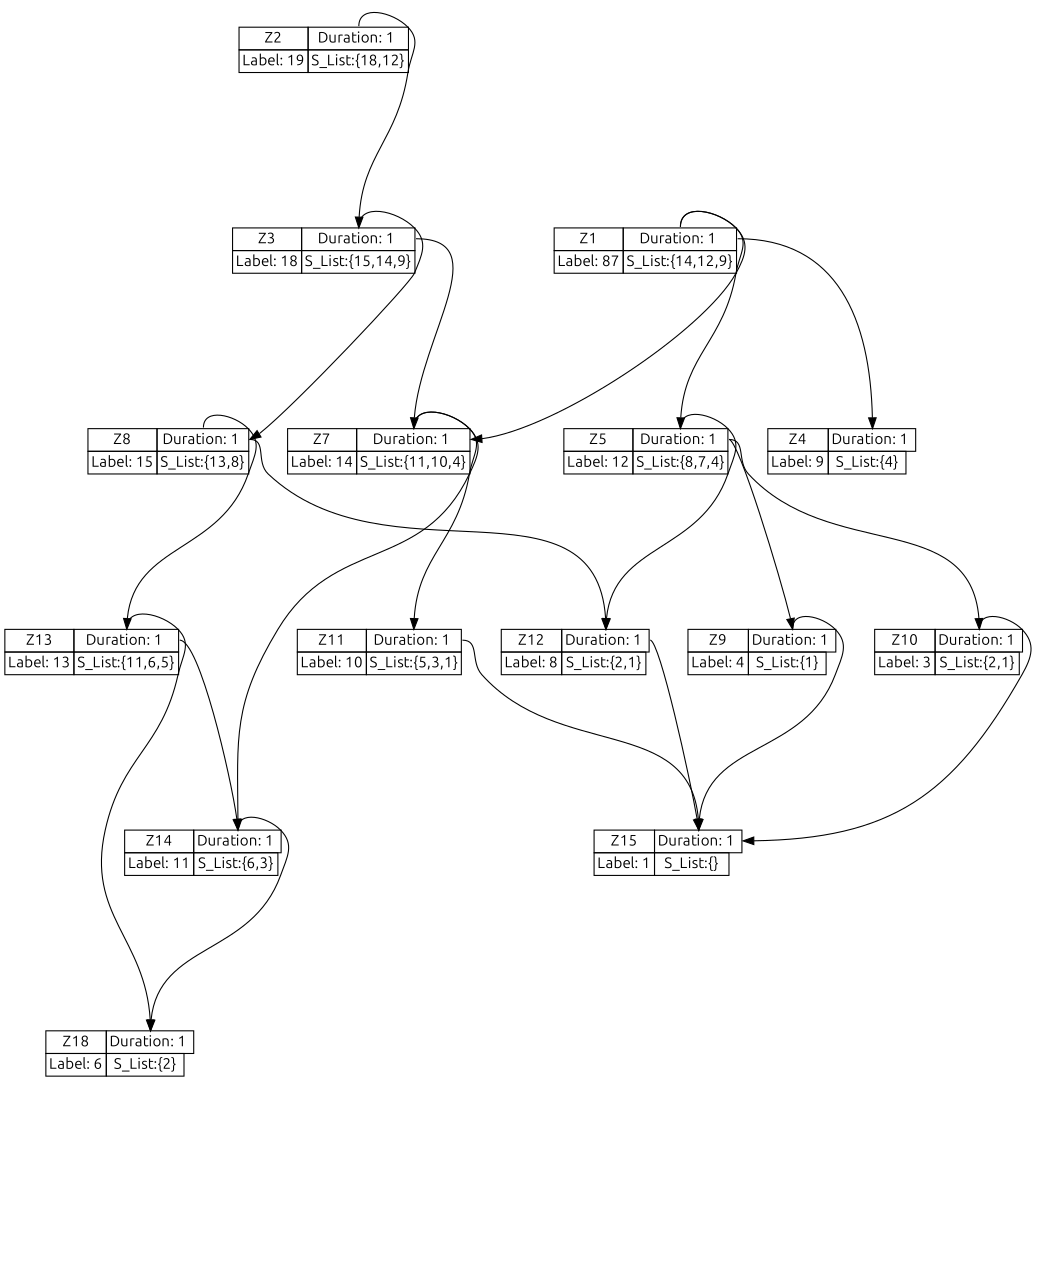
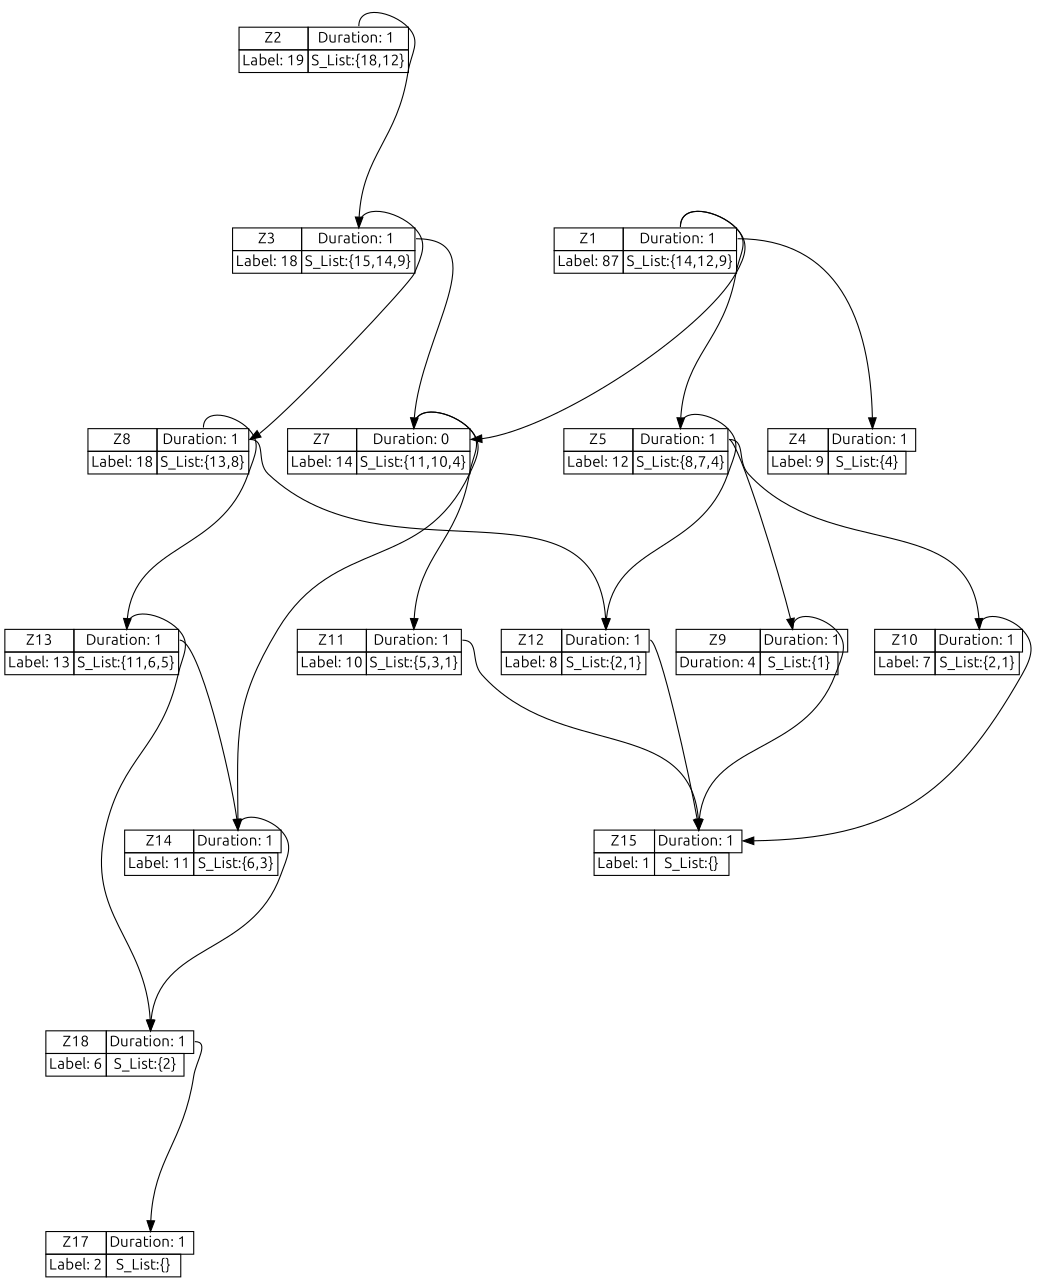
(413, 439) -> (413, 439)
(122, 462) -> (122, 462)
(718, 663) -> (718, 663)
(905, 663) -> (905, 663)
none -> (119, 1254)
